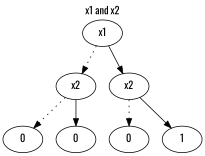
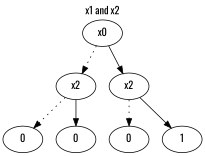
(103, 33) -> (103, 33)
